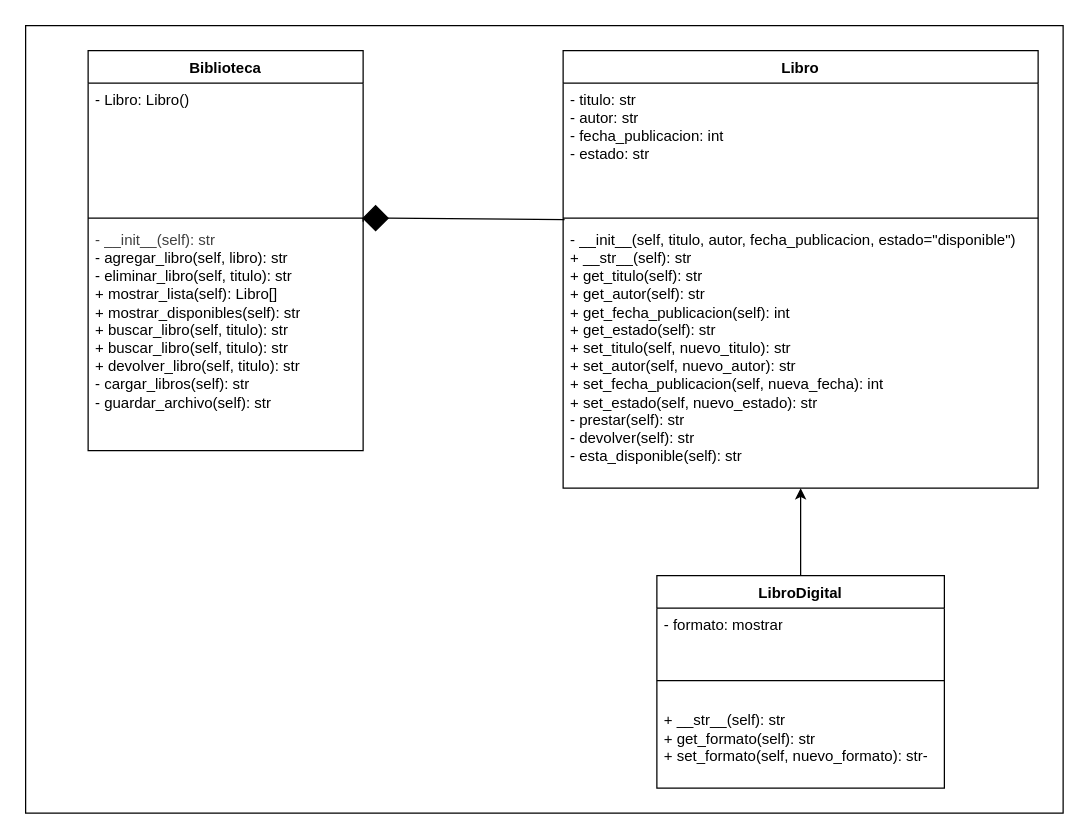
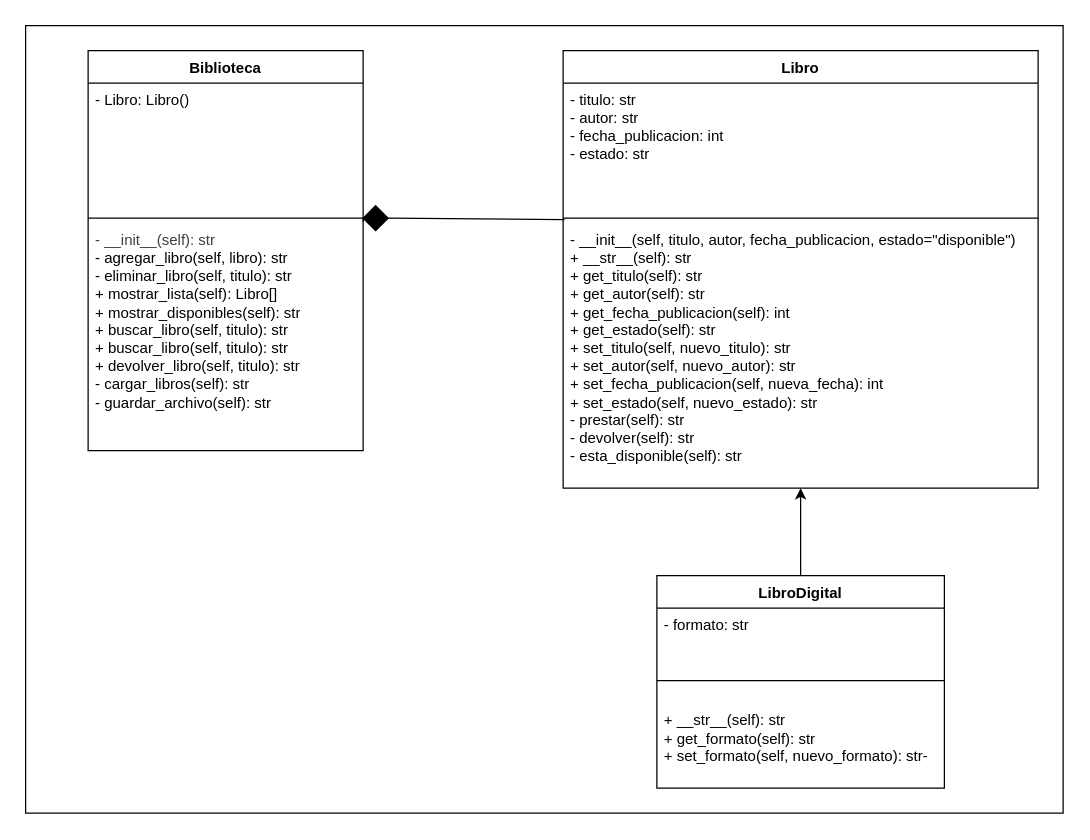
(734, 626) -> (717, 626)
